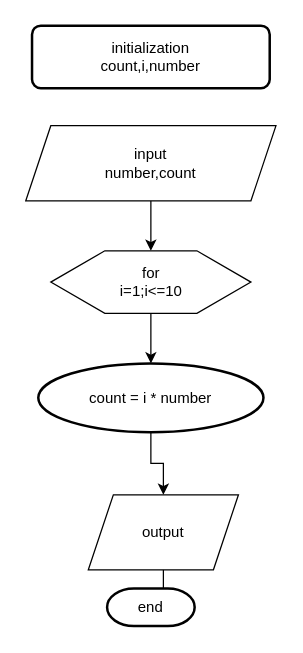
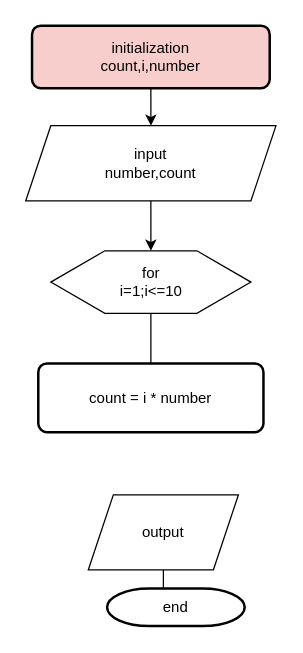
(151, 57) -> (151, 57)
none -> (151, 111)
(151, 353) -> (151, 356)
(151, 398) -> (151, 398)
(153, 463) -> none
(151, 607) -> (176, 607)
